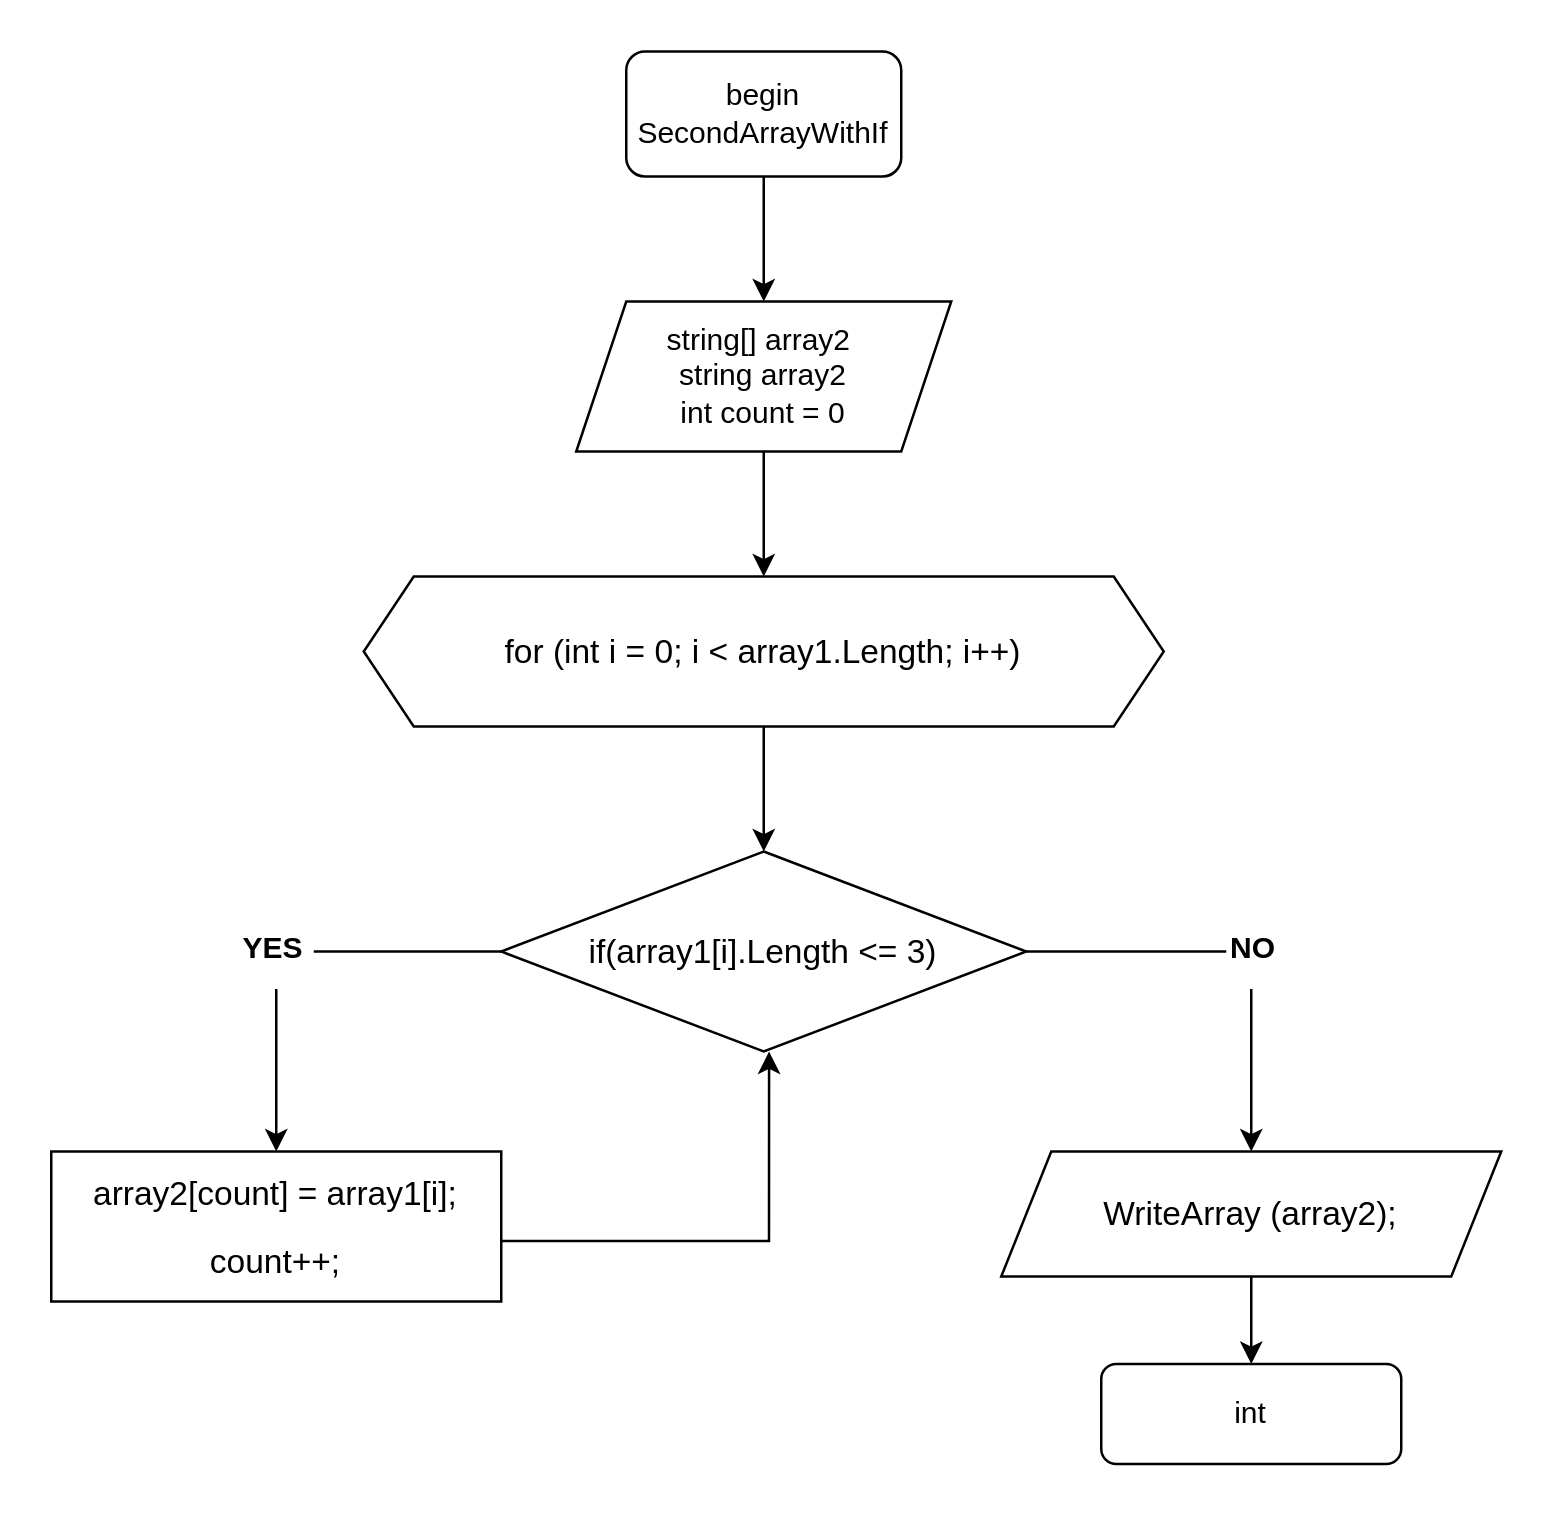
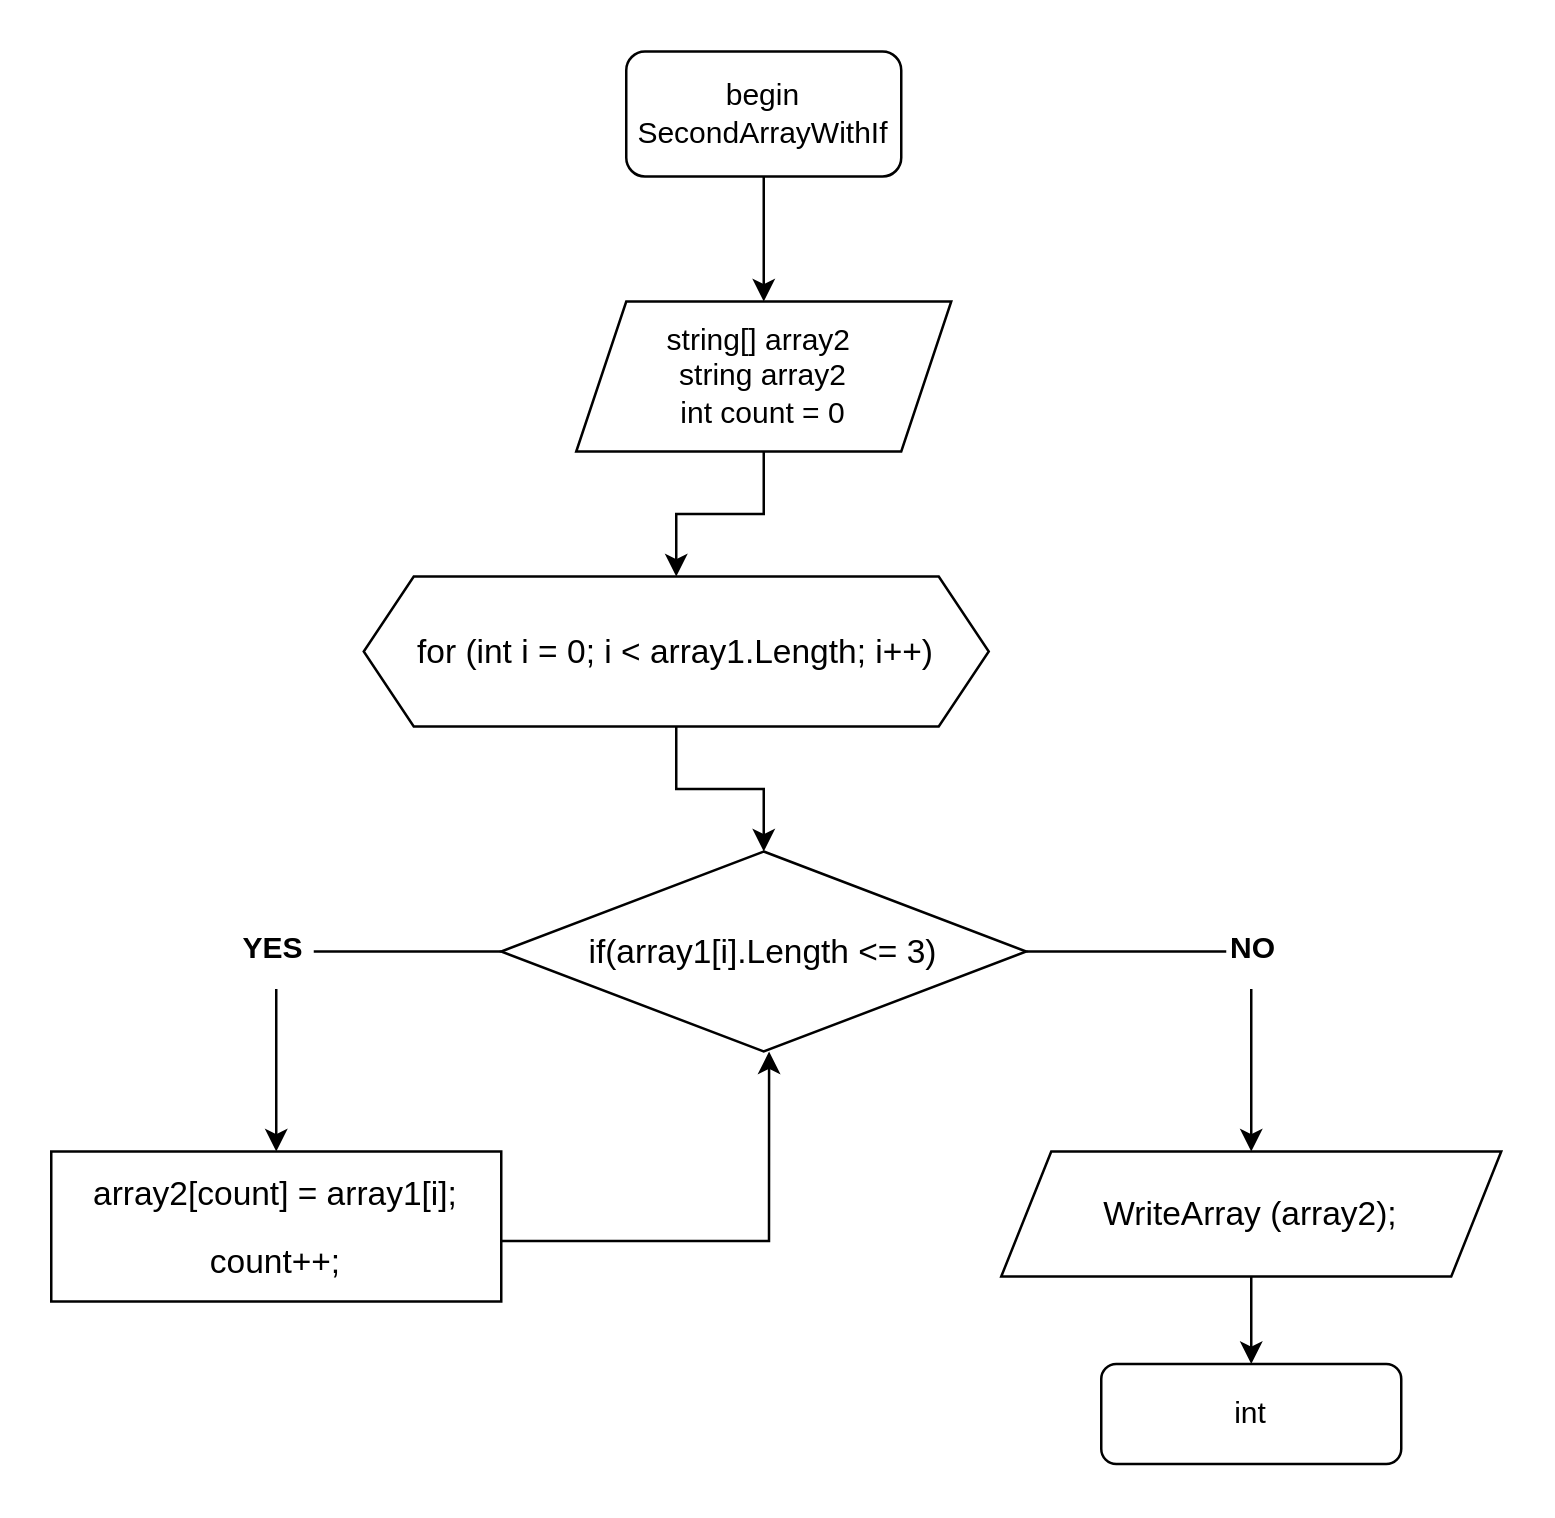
(764, 651) -> (676, 651)
